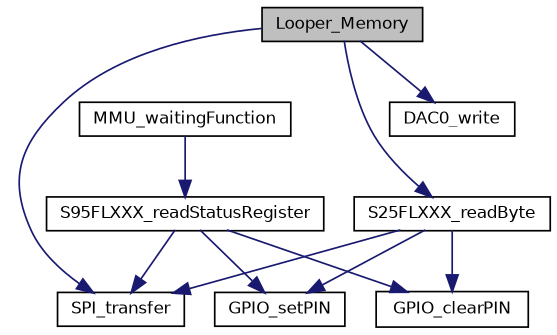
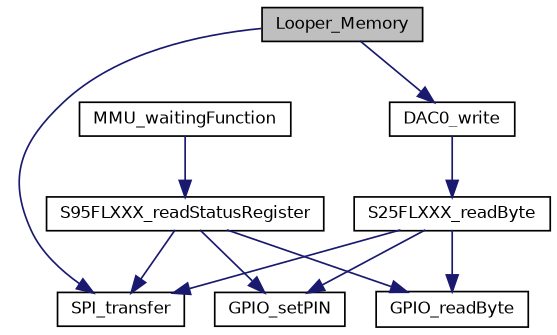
(367, 121) -> (452, 158)
(452, 309) -> (452, 309)
